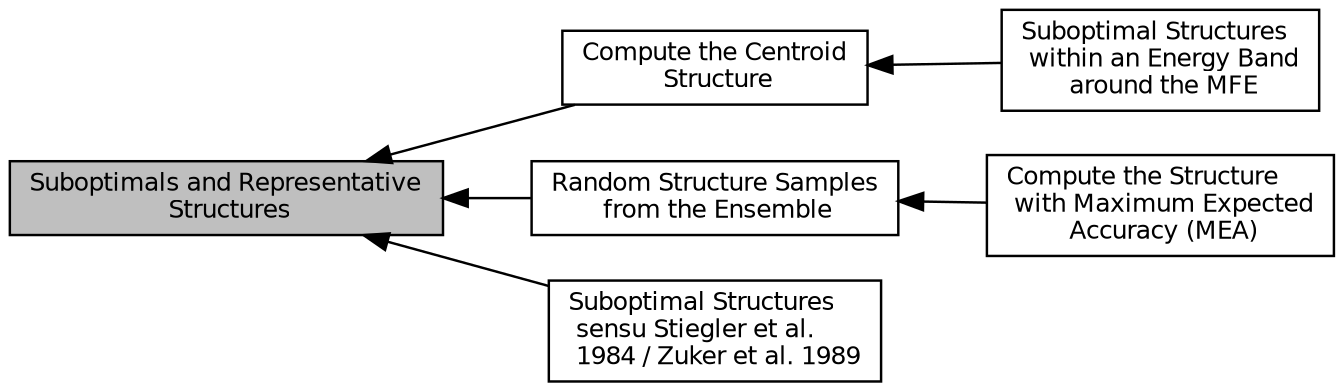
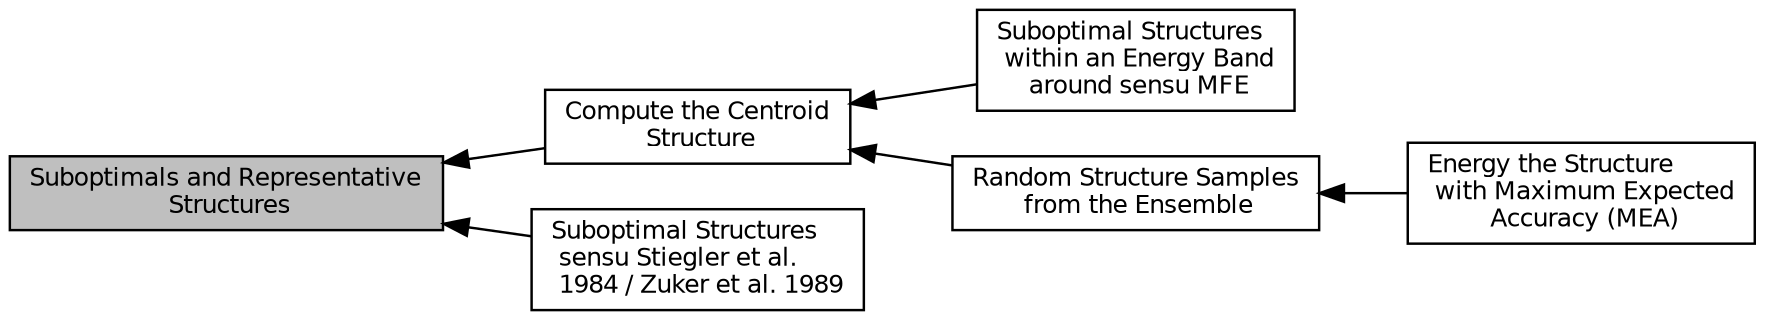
(1160, 60) -> (1136, 60)
(499, 198) -> (914, 160)
(1160, 206) -> (1581, 193)
